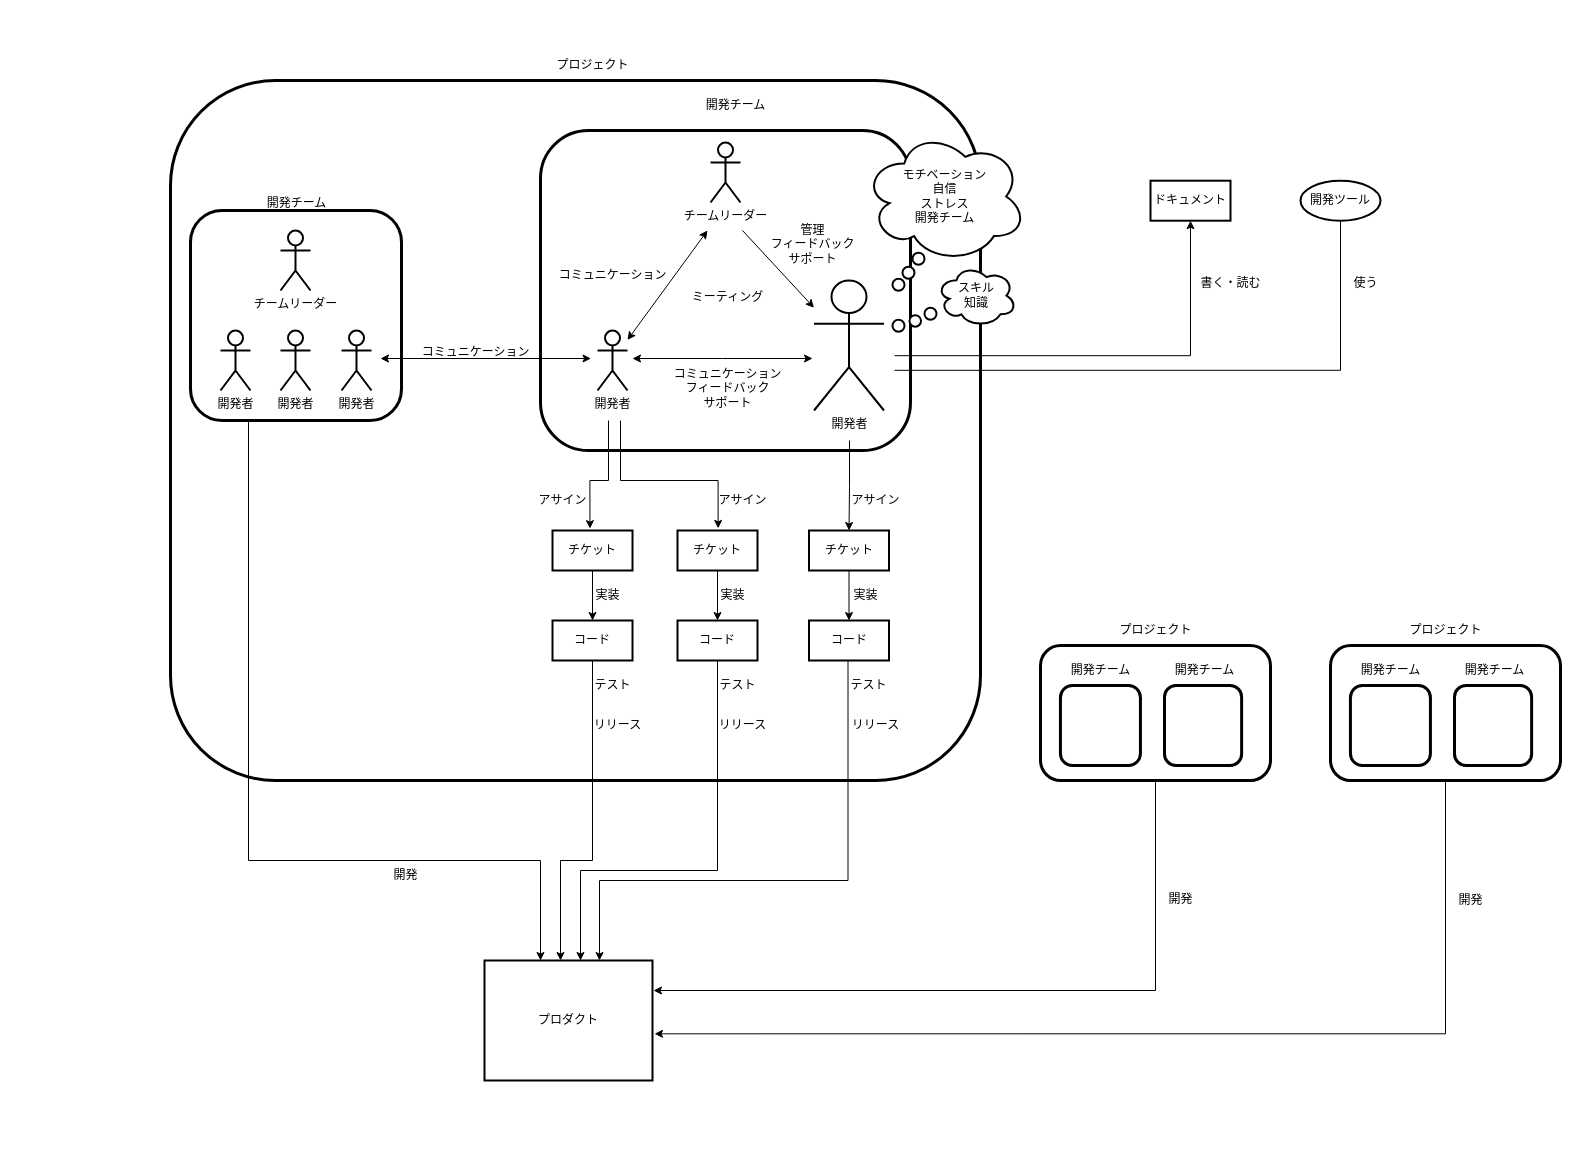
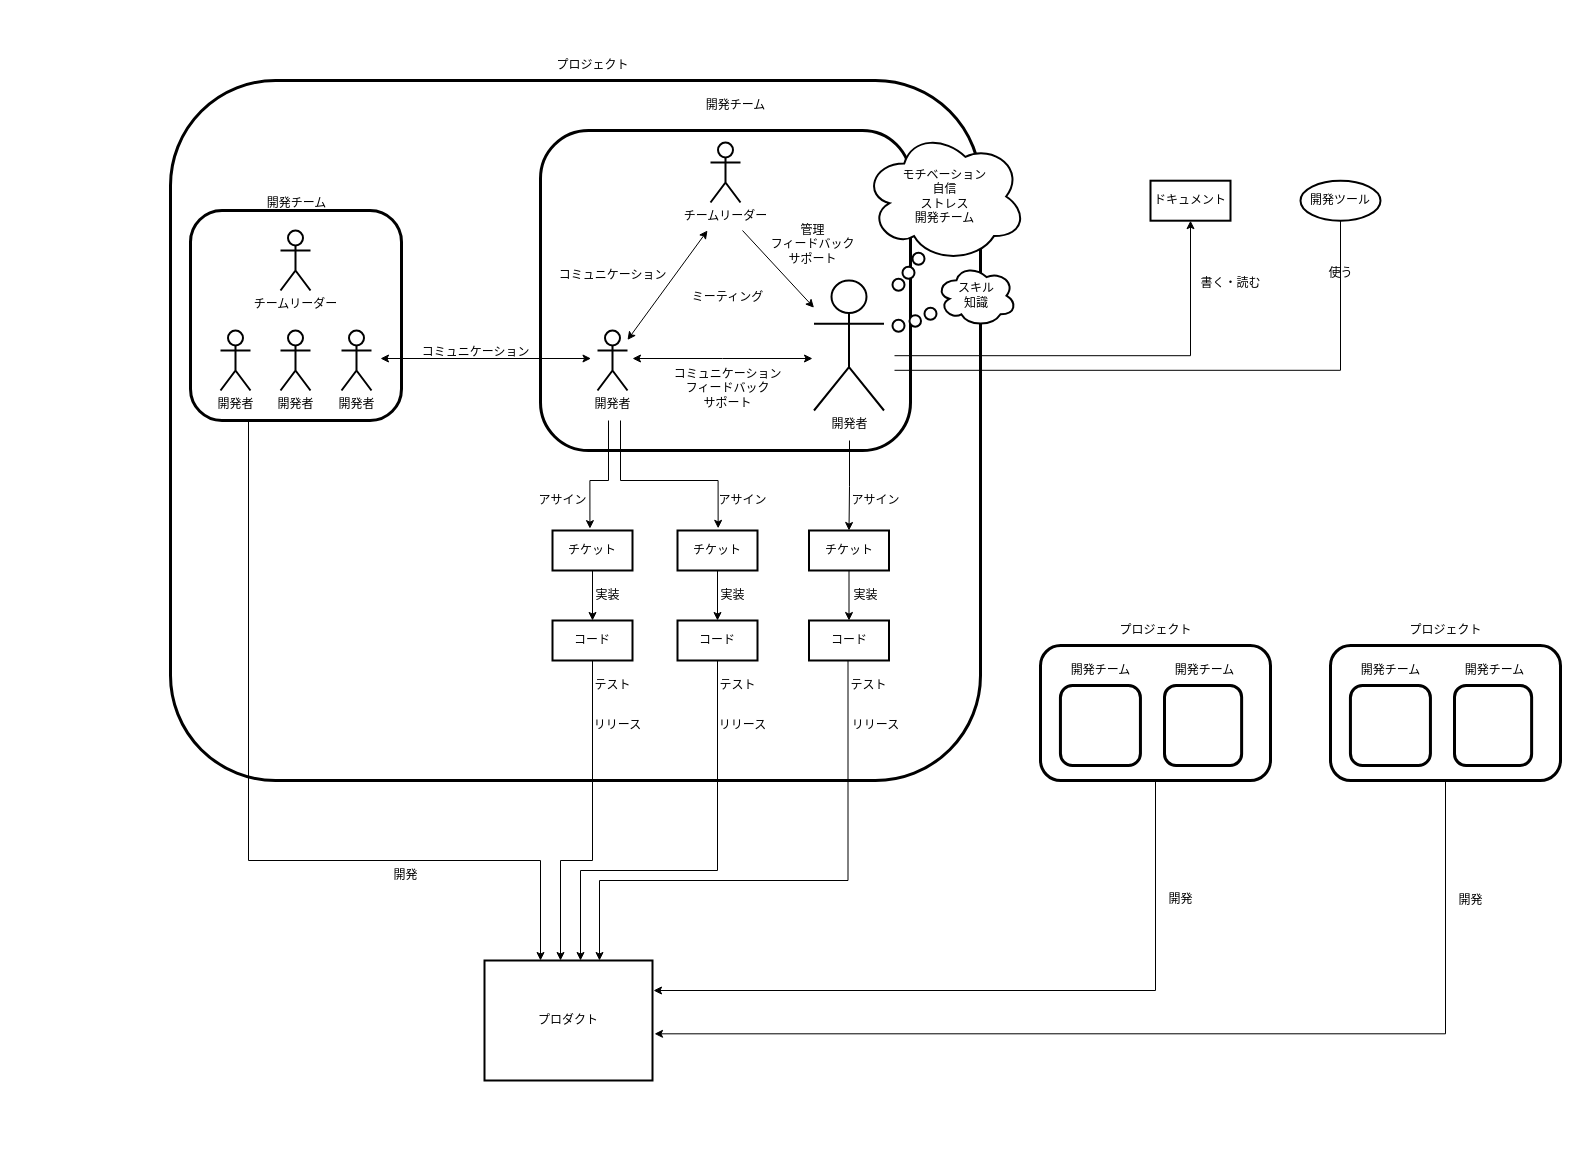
(1366, 284) -> (1341, 274)
